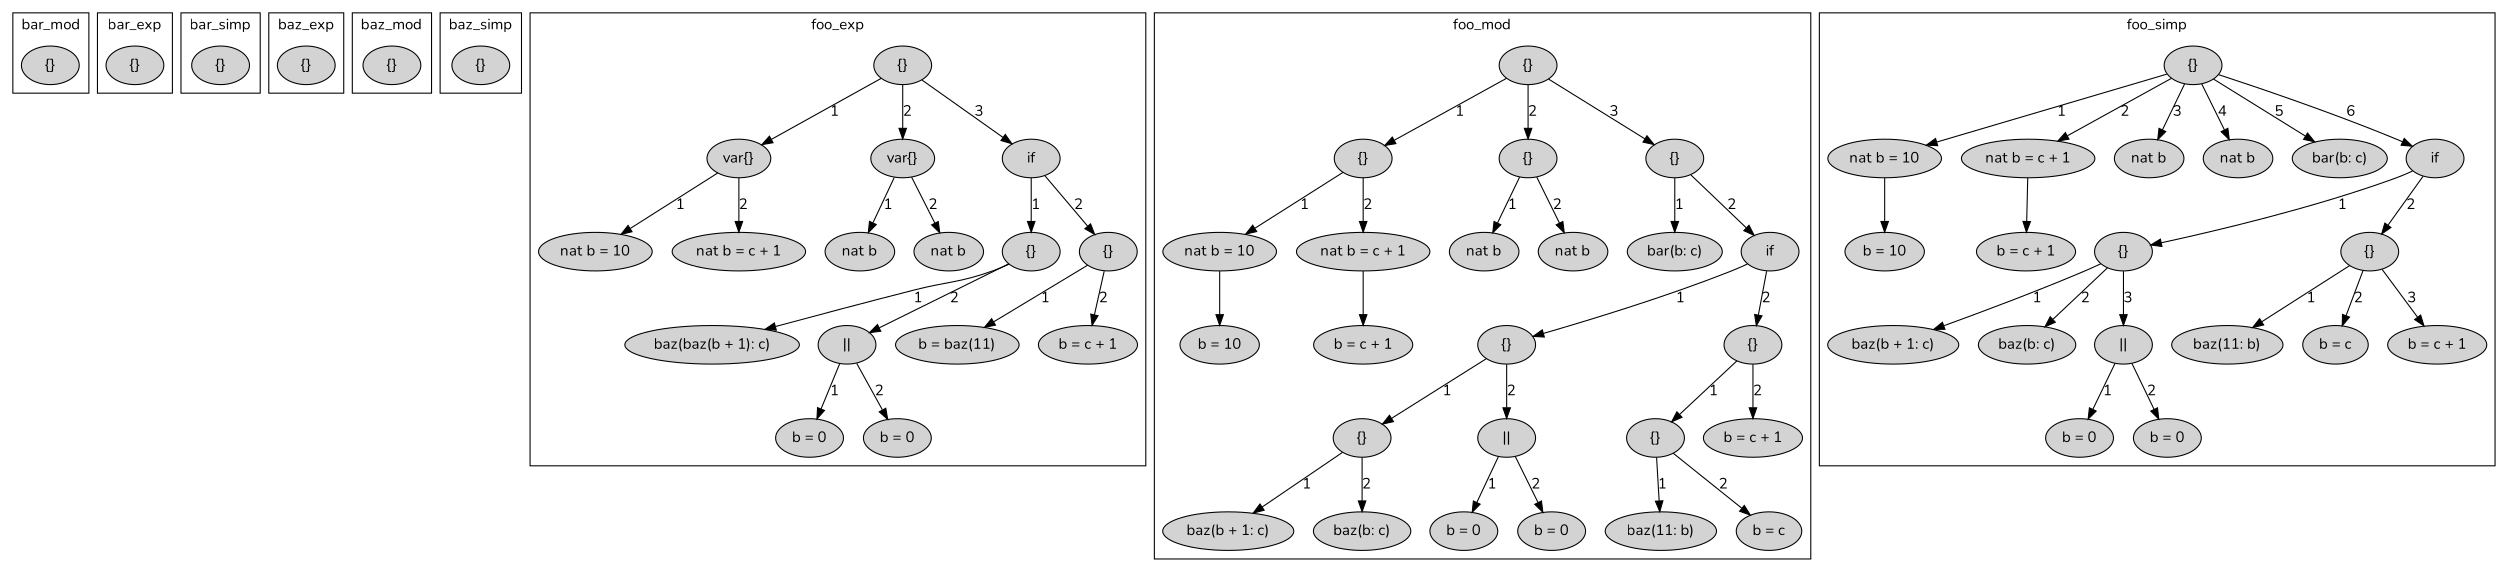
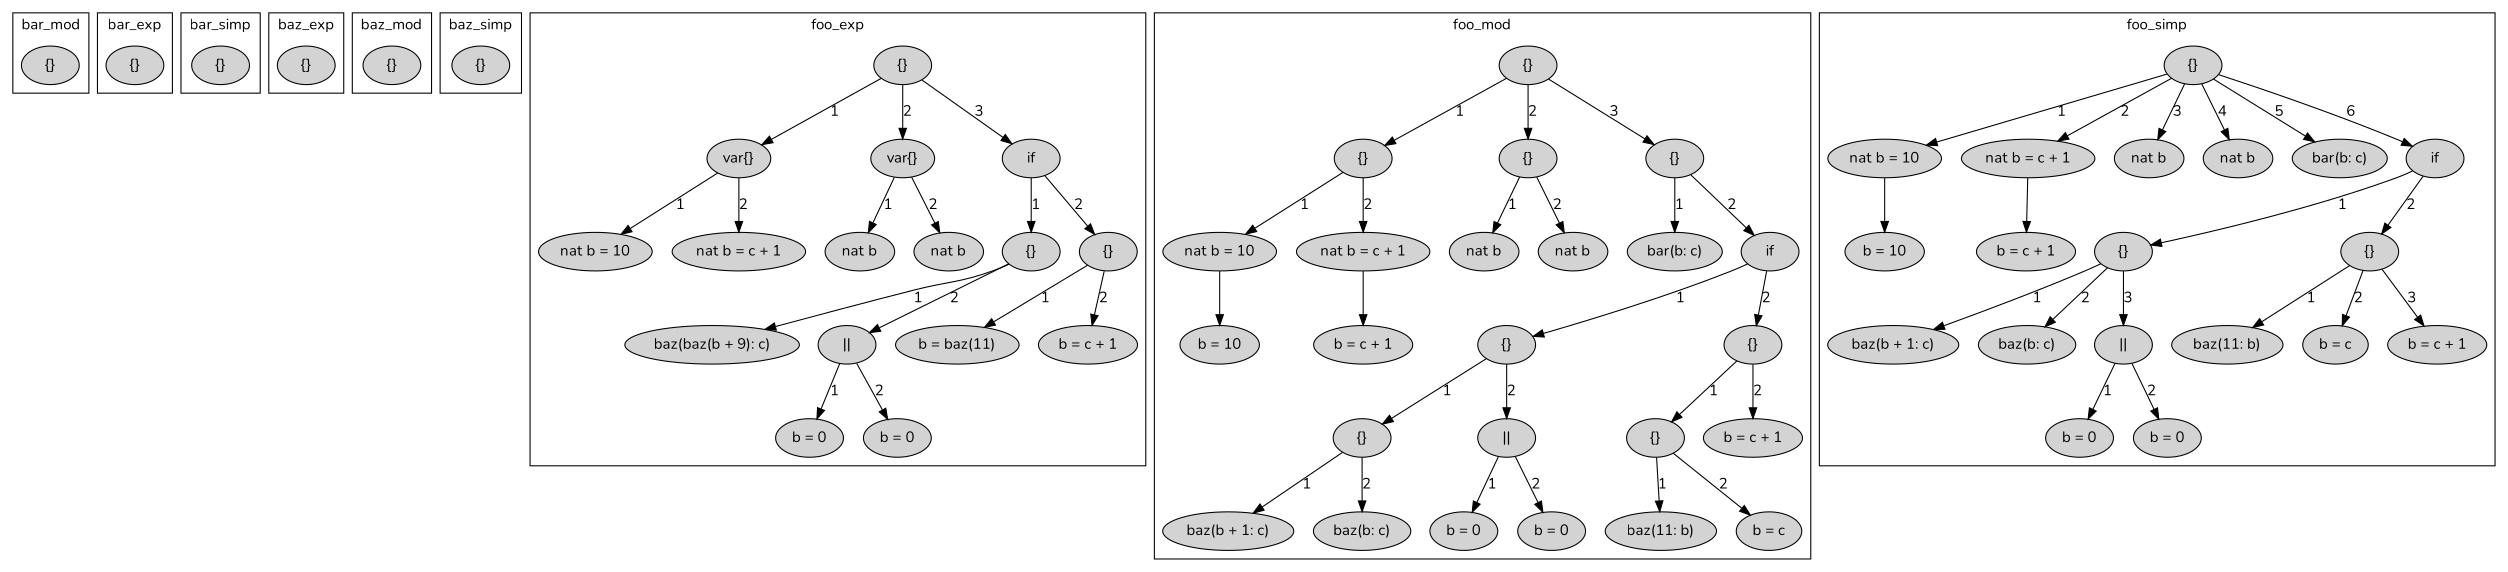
(712, 345) -> (712, 345)
